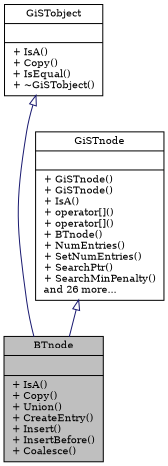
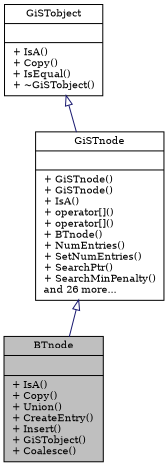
(18, 221) -> (73, 119)
(54, 440) -> (49, 440)
